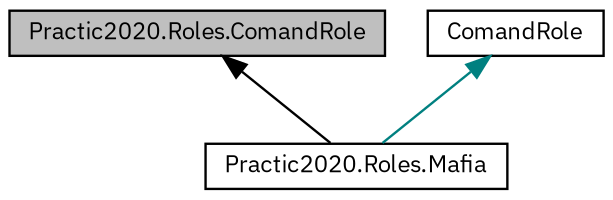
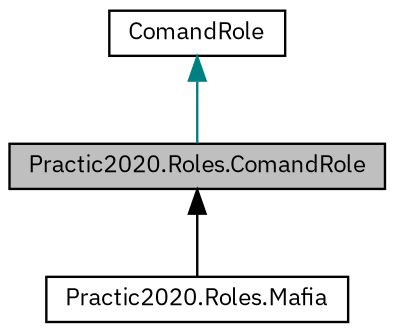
(427, 107) -> (197, 112)
